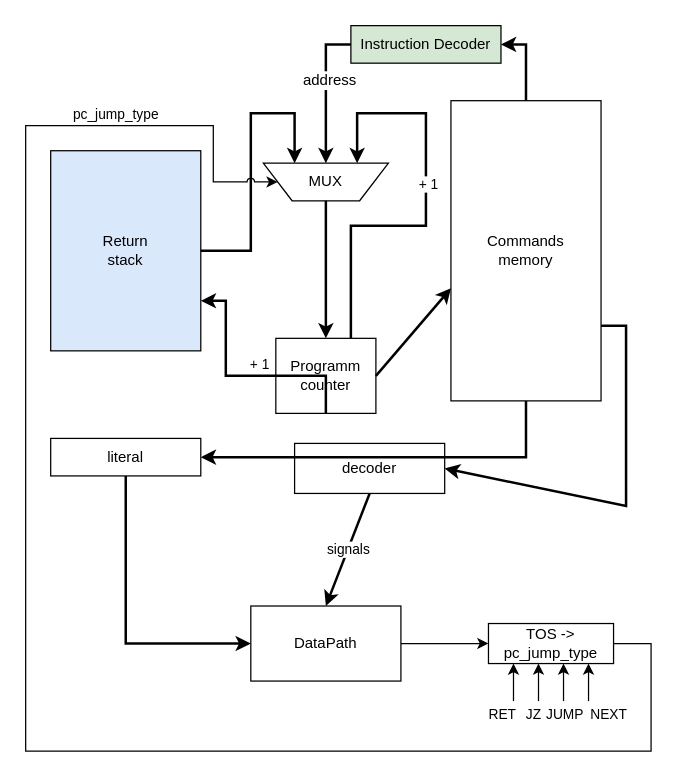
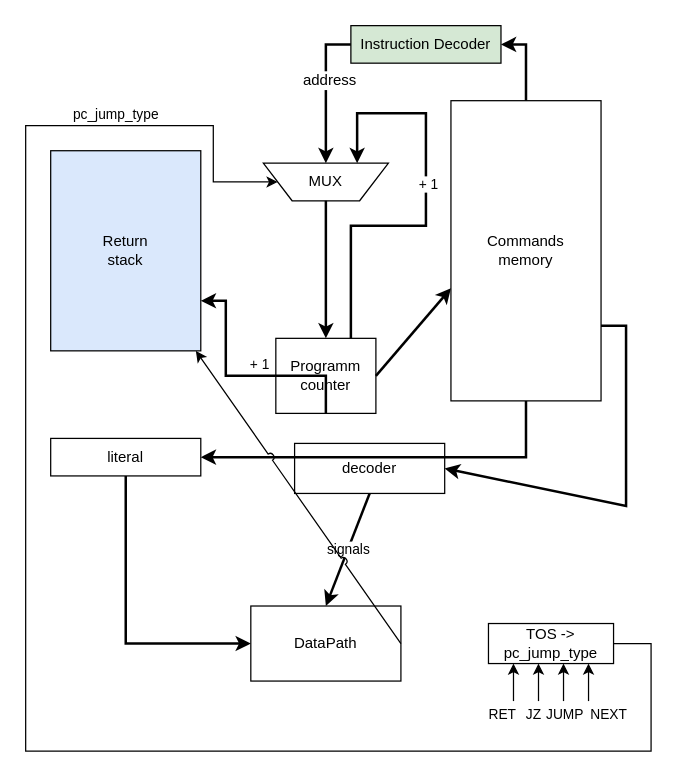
(260, 113) -> none
(440, 643) -> (301, 500)
